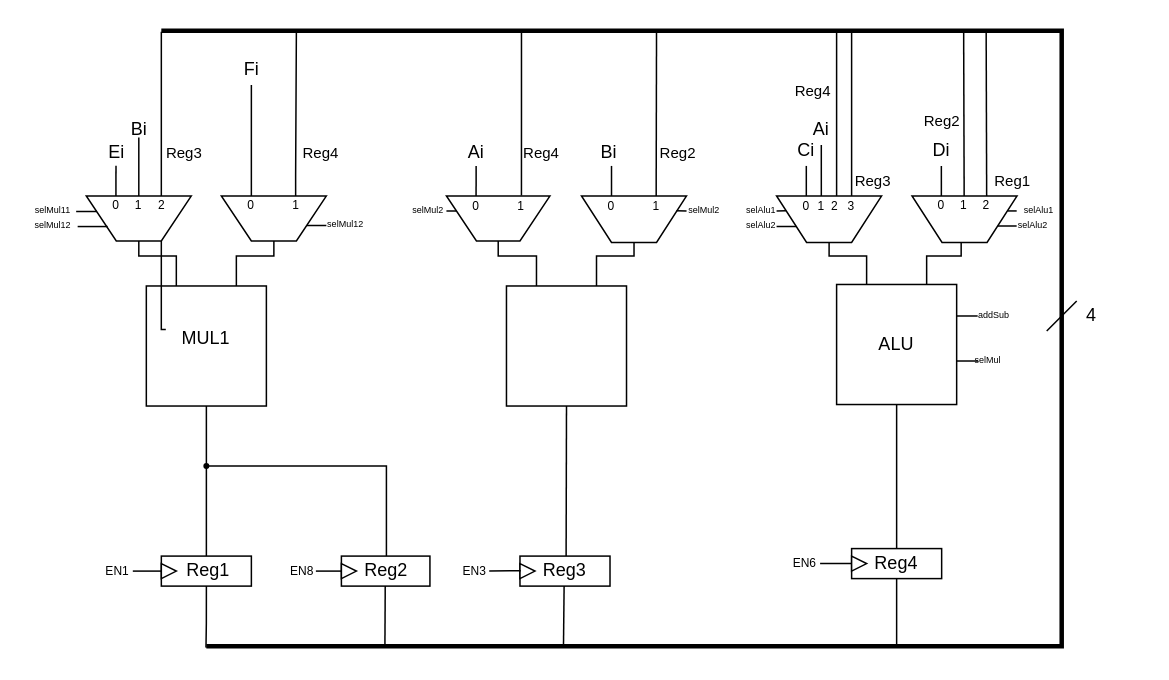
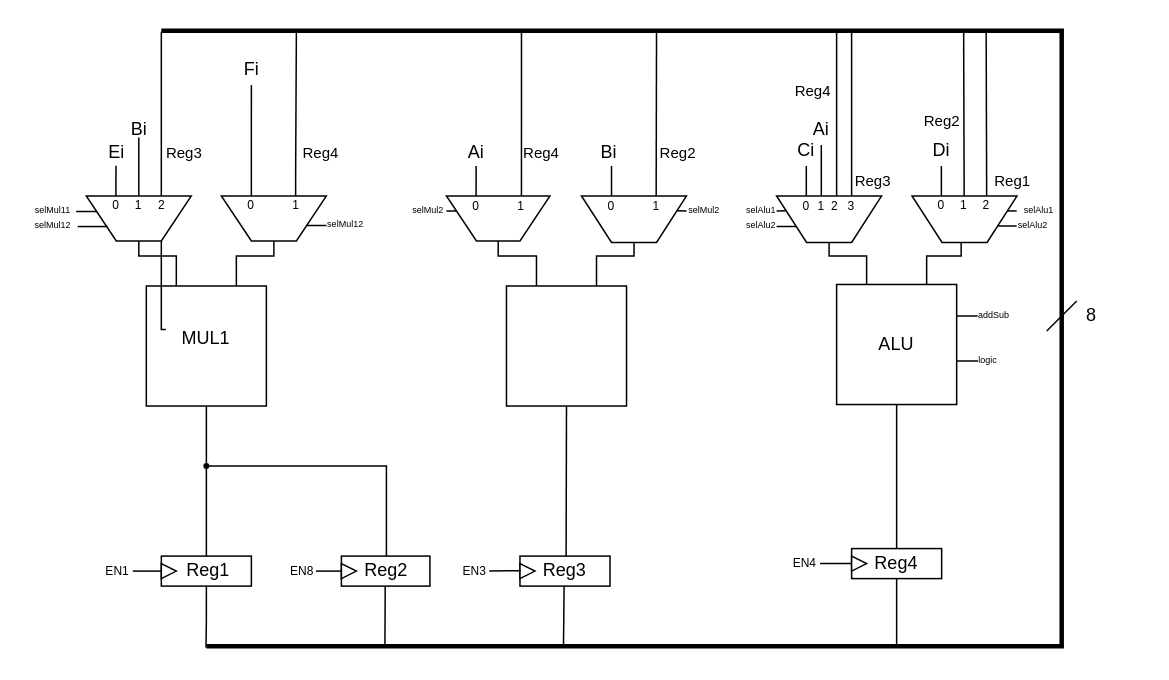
(1091, 316) -> (1091, 316)
(988, 361) -> (988, 361)
(805, 563) -> (805, 563)
